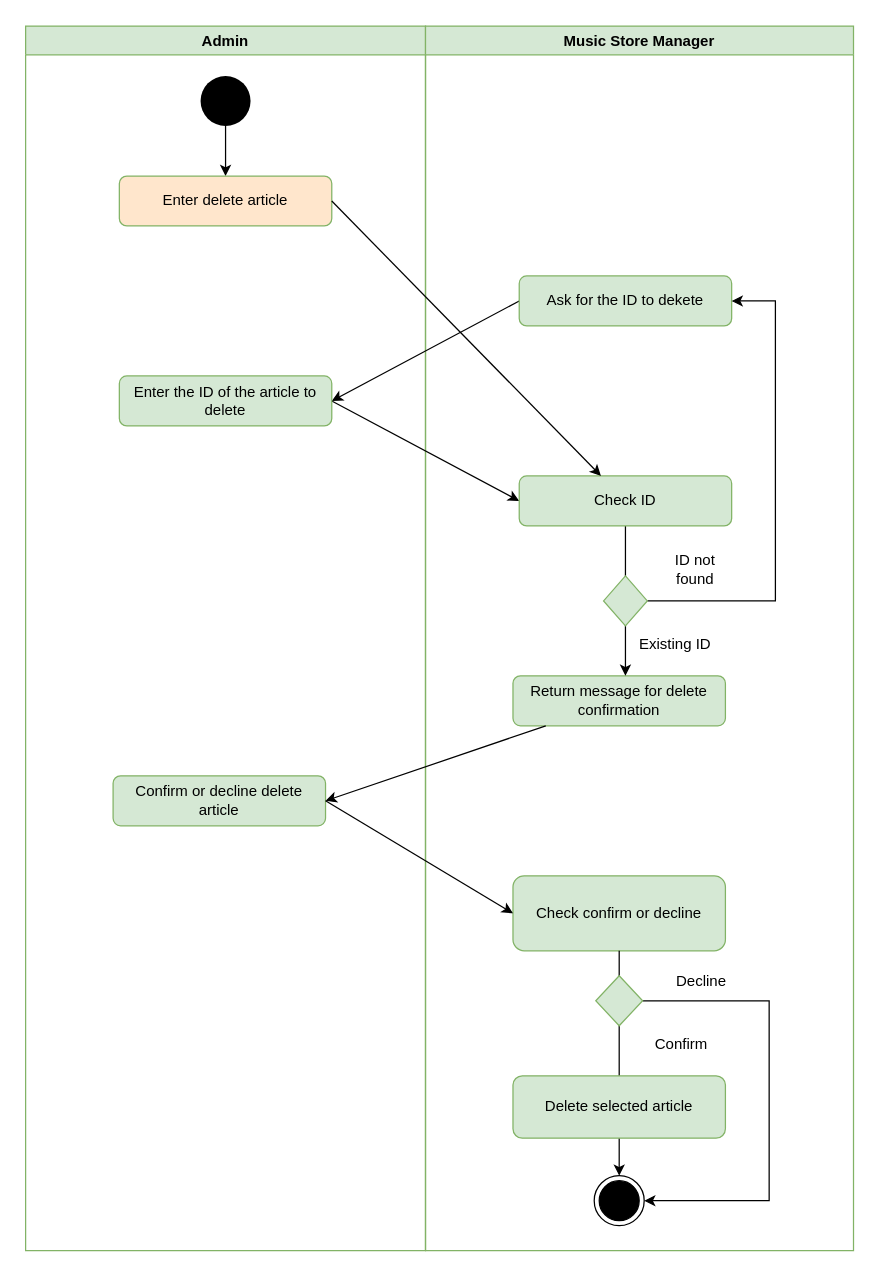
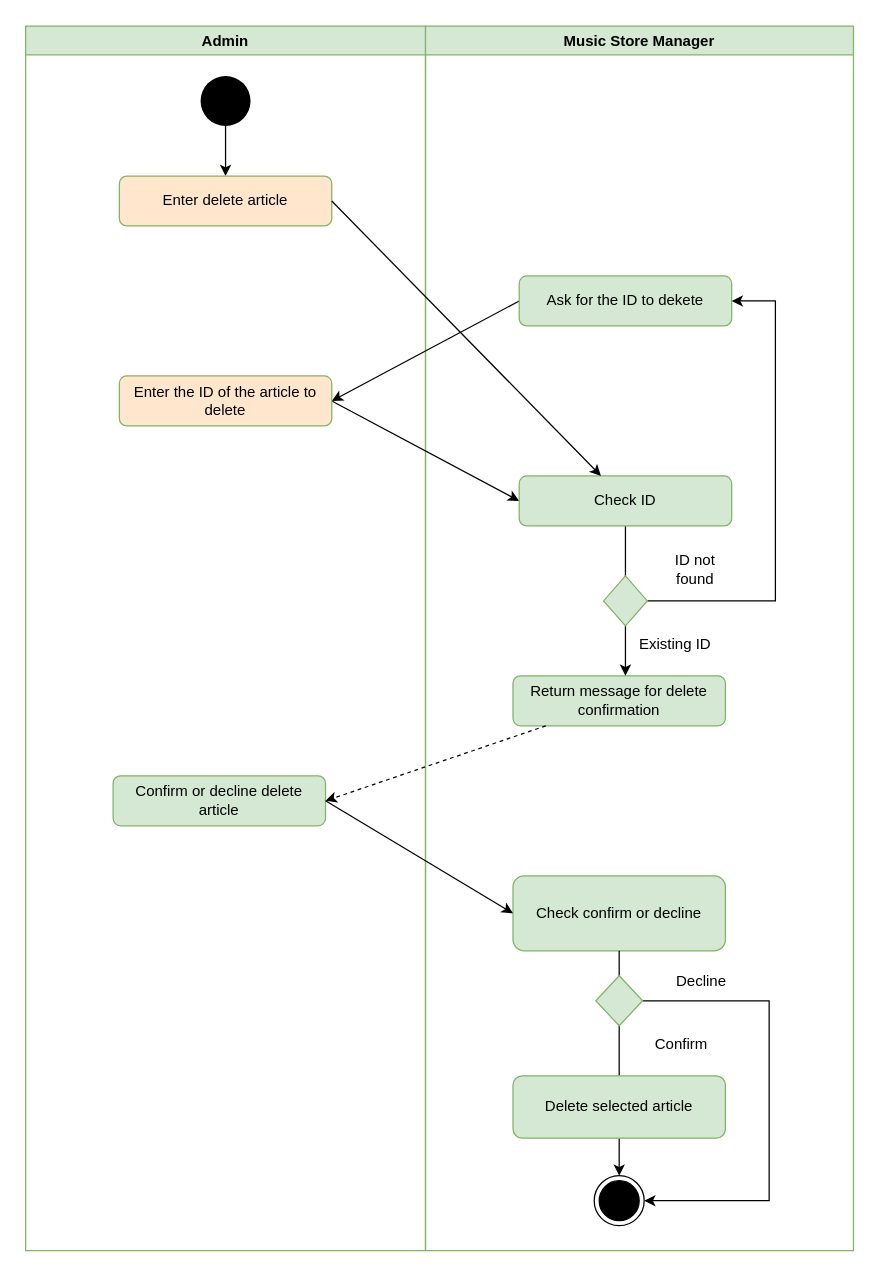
(226, 401) -> (226, 401)
(439, 762) -> (439, 762)
